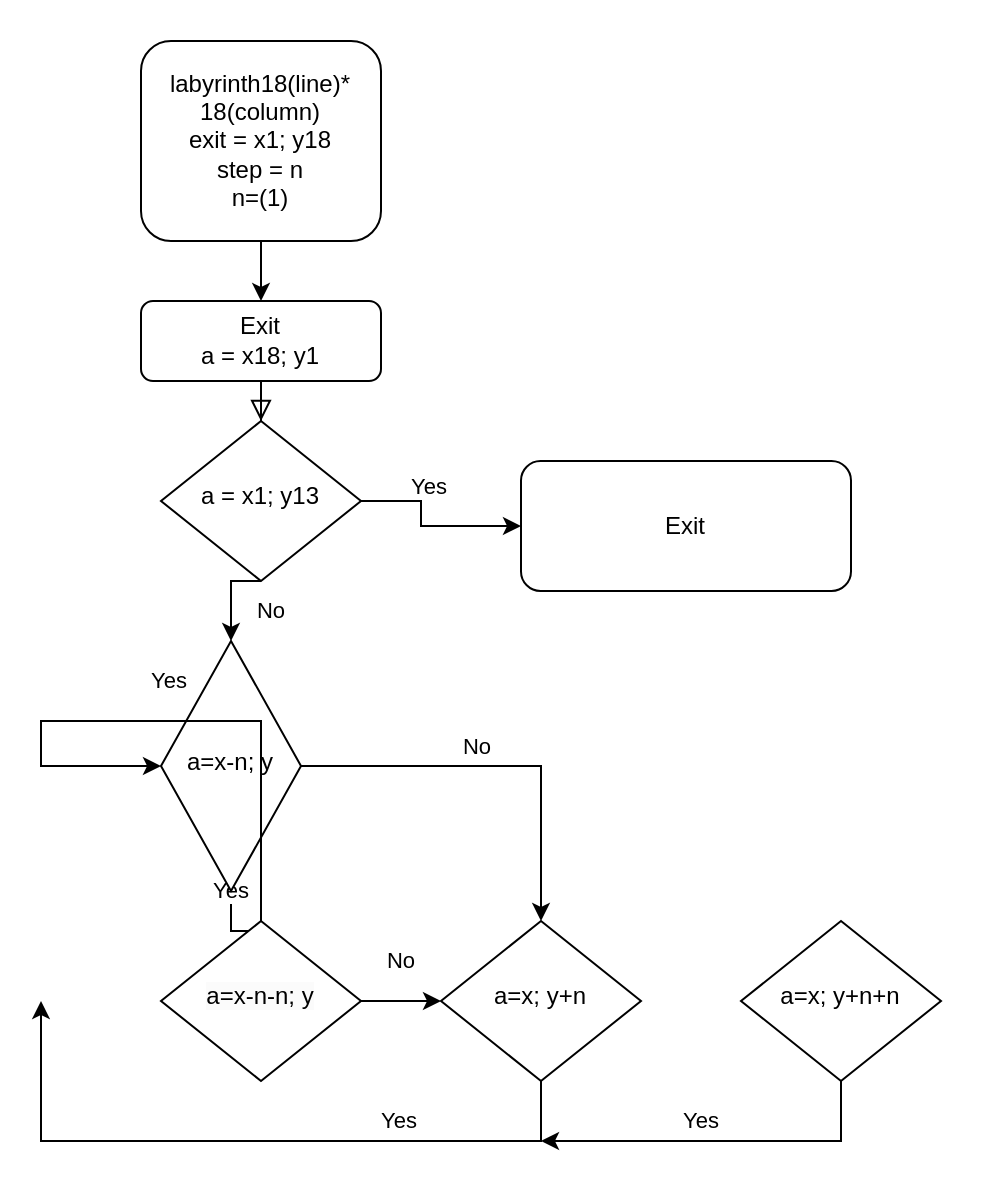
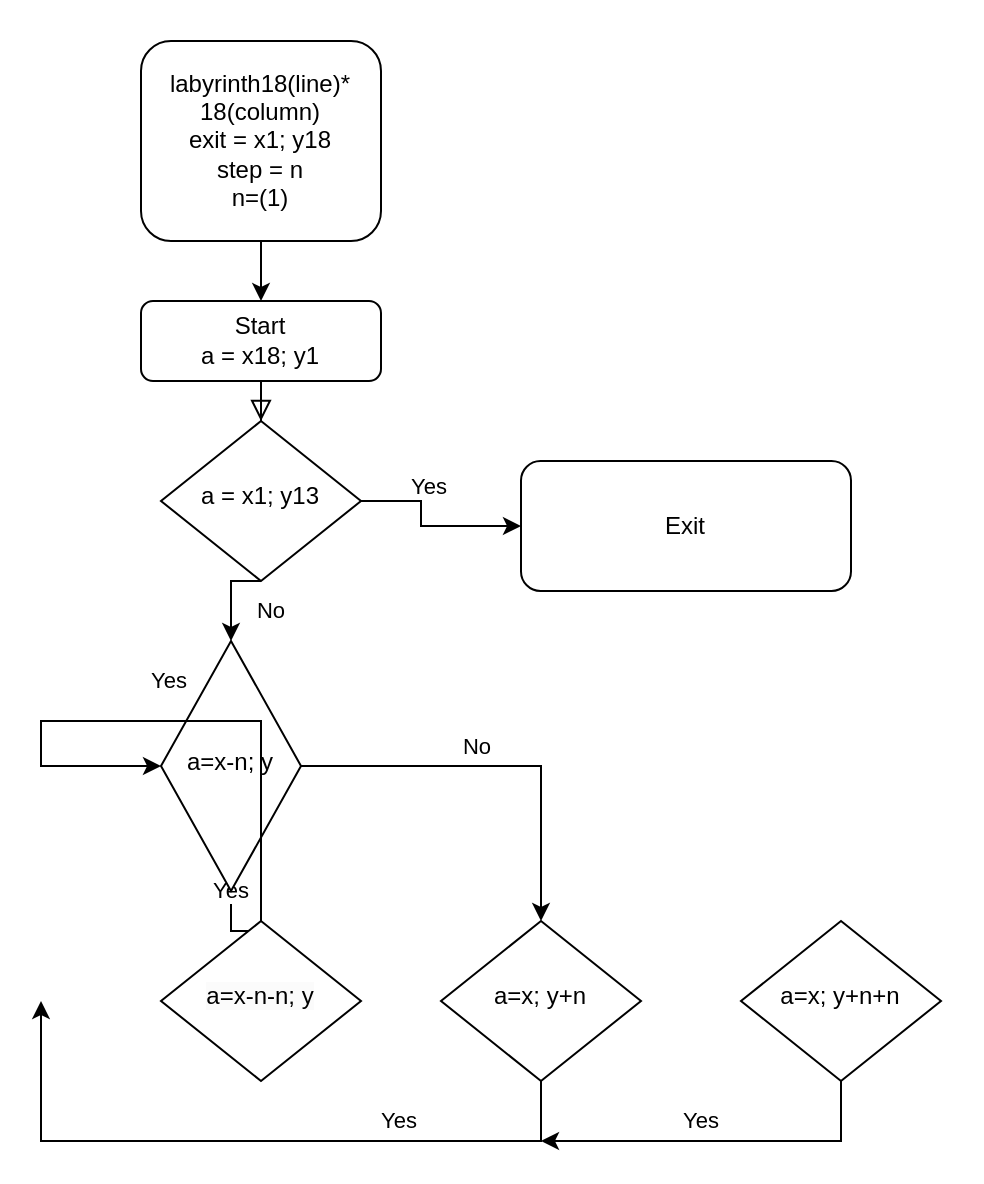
(261, 341) -> (261, 341)
(394, 1001) -> none
